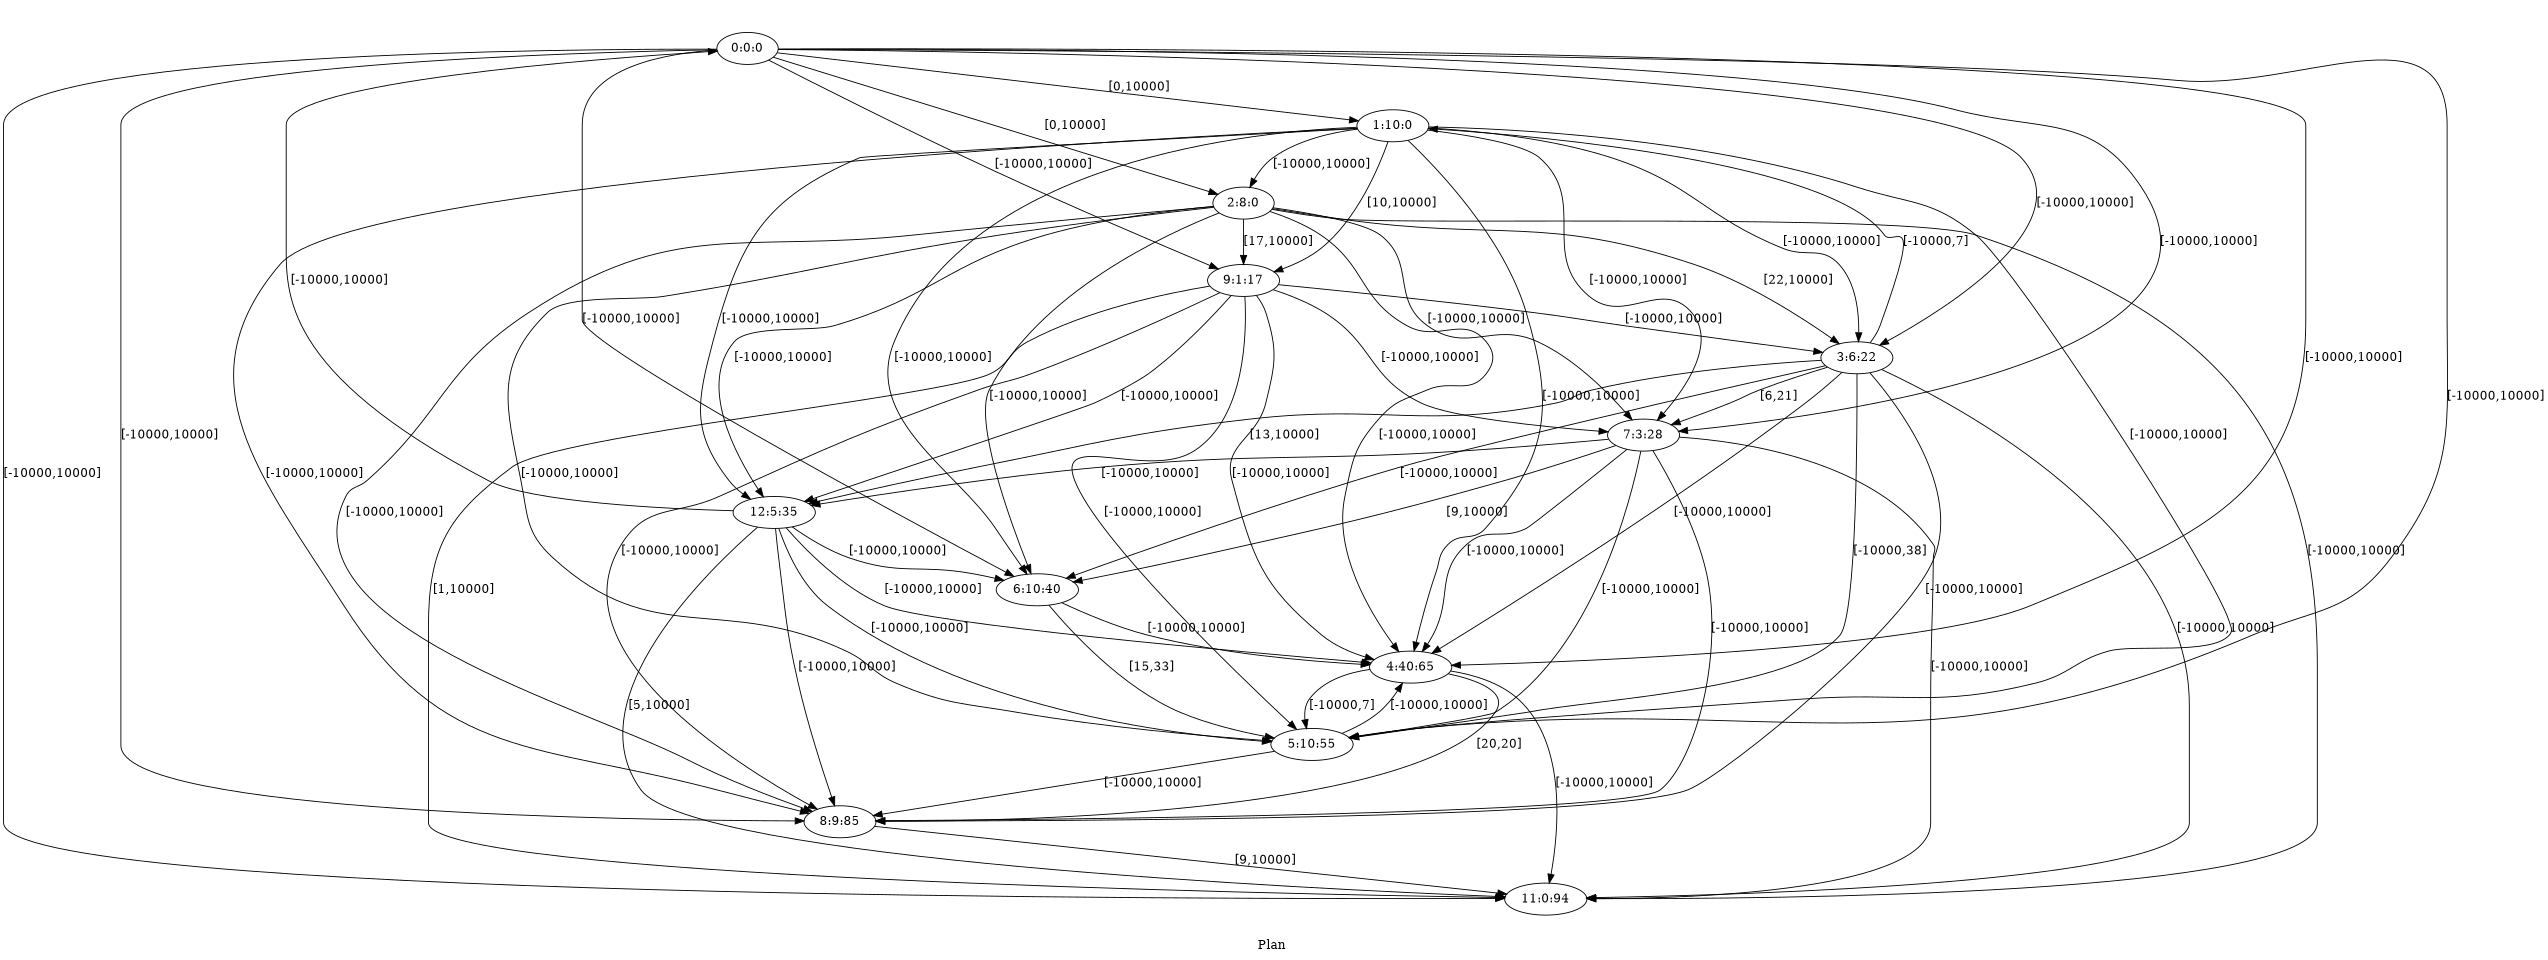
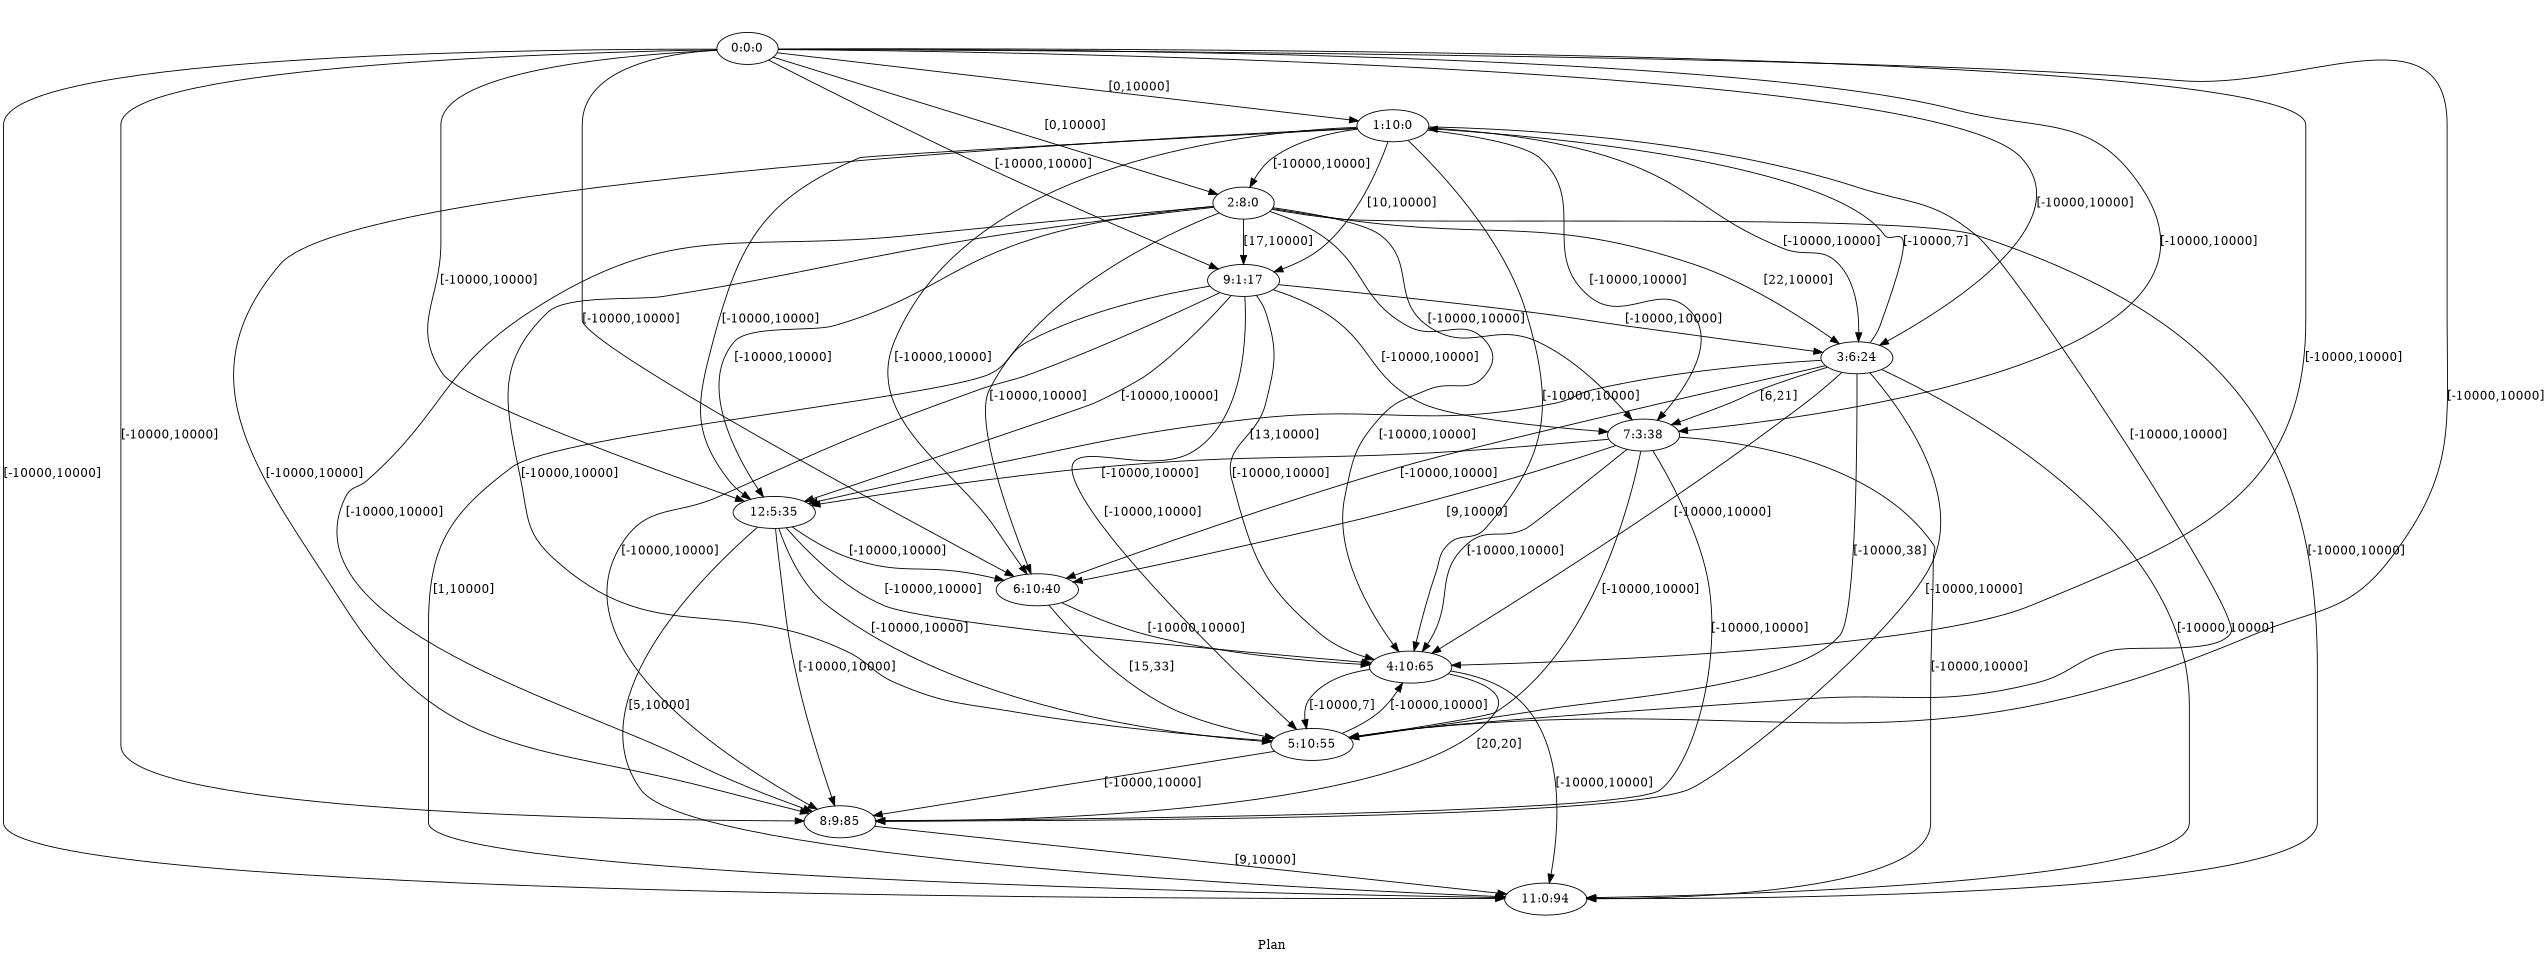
(288, 284) -> (440, 263)
(1857, 358) -> (1857, 358)
(1644, 435) -> (1644, 435)
(1411, 667) -> (1411, 667)
